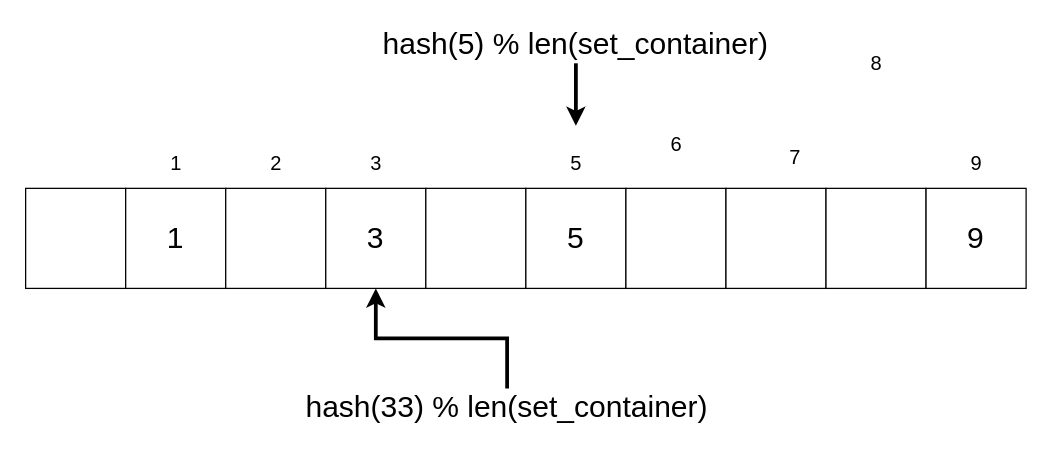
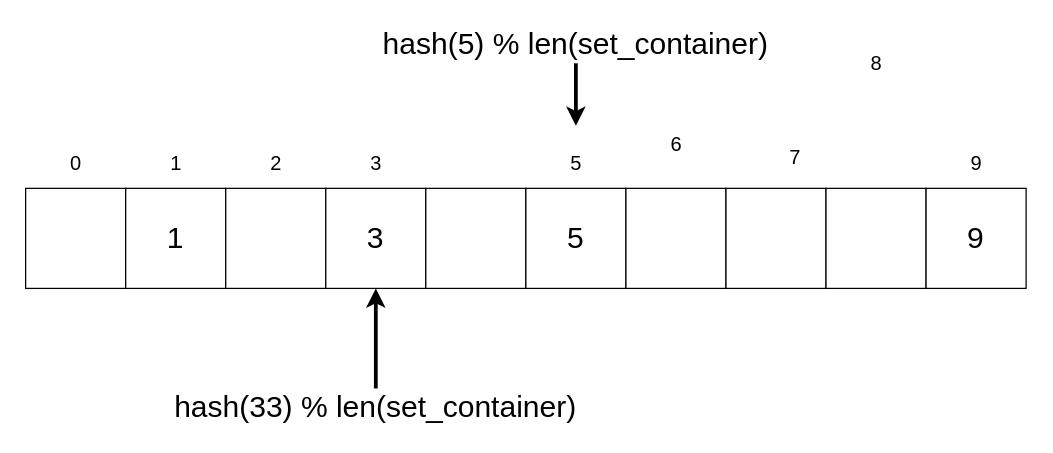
none -> (76, 163)
(507, 407) -> (376, 407)
